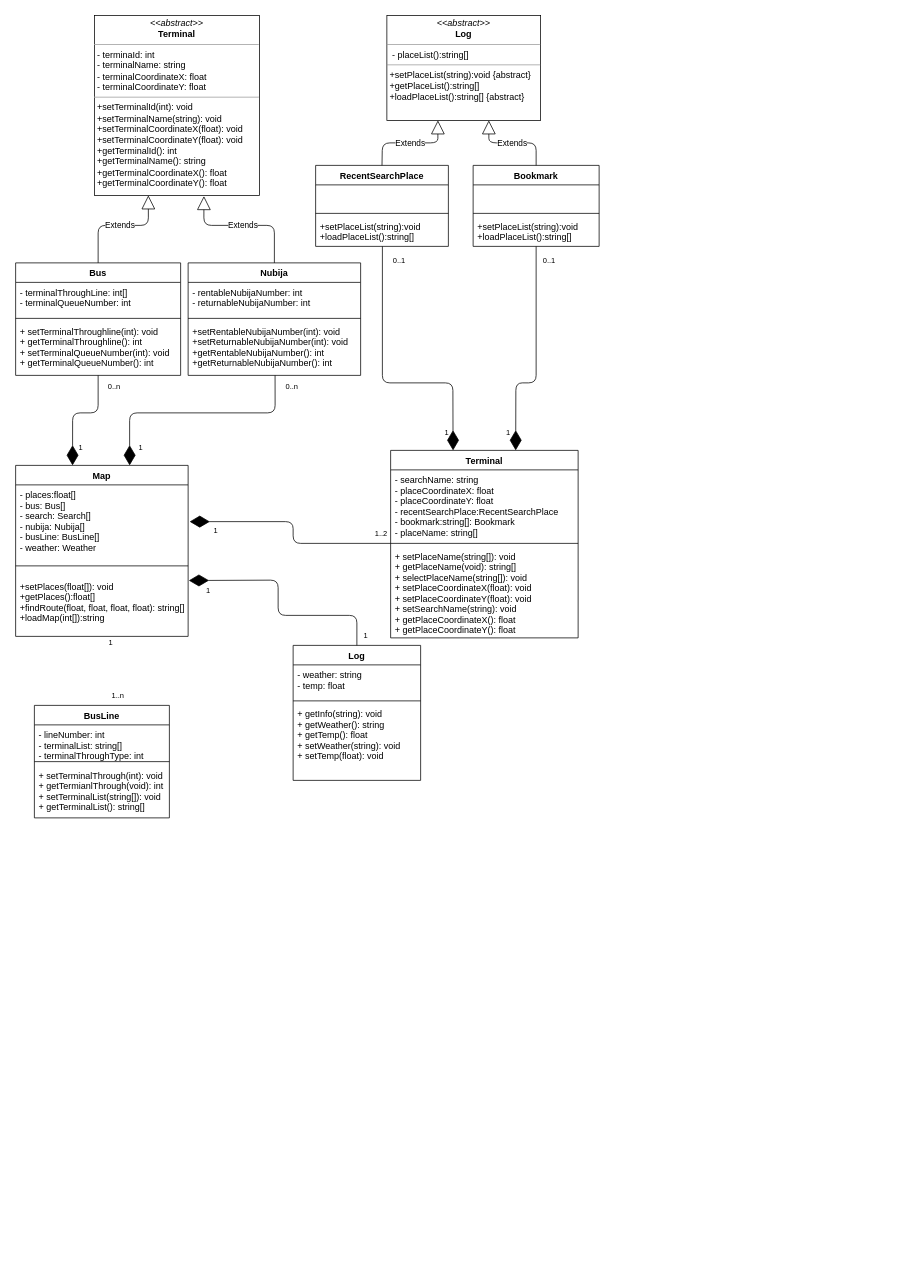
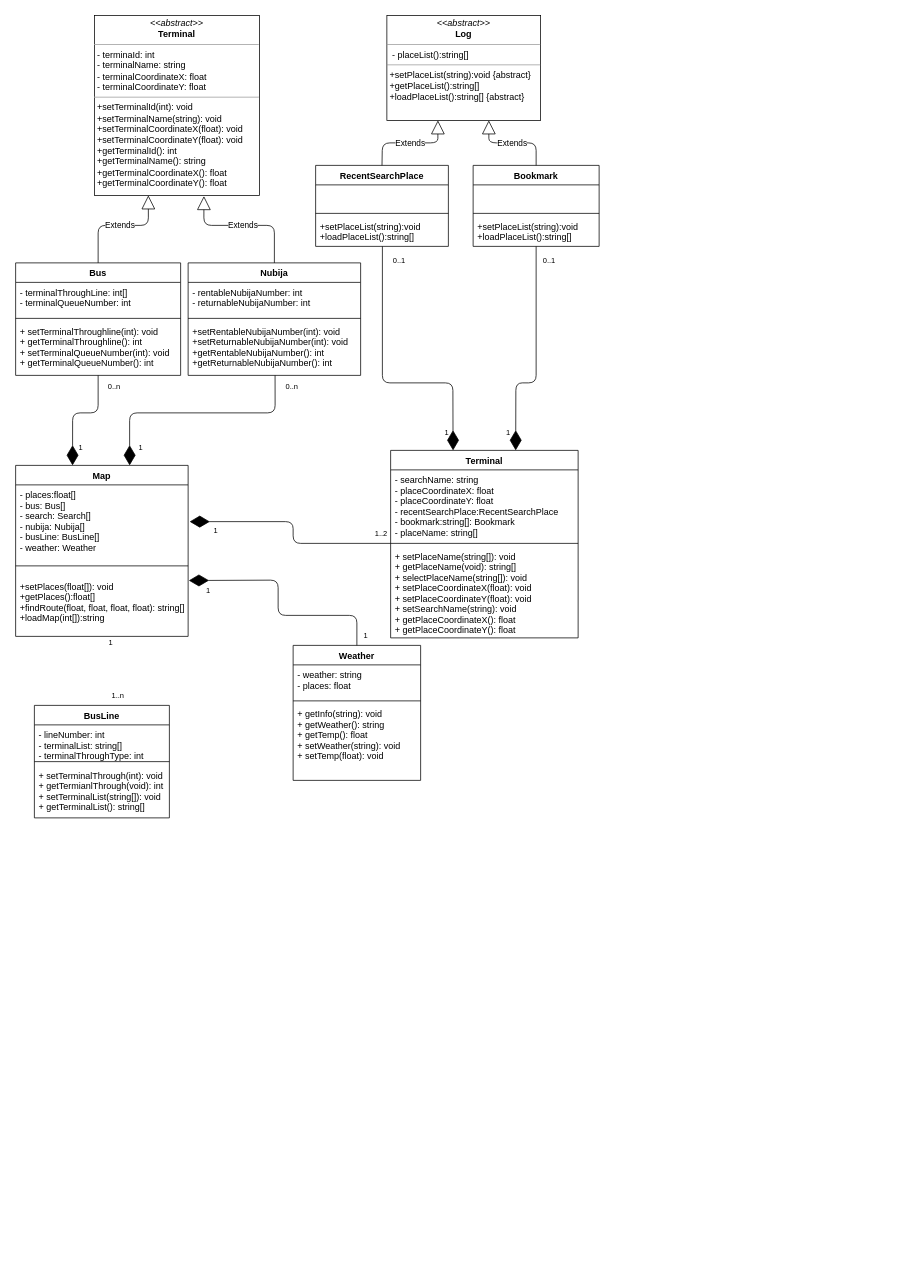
(356, 656) -> (356, 656)
(335, 675) -> (335, 675)
